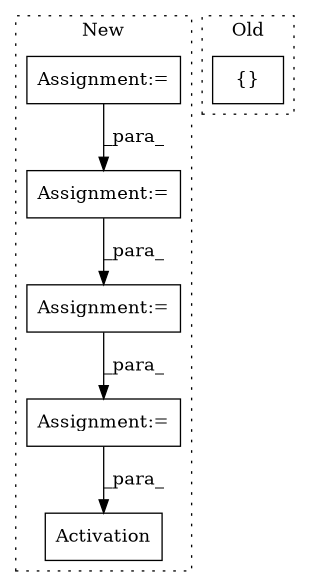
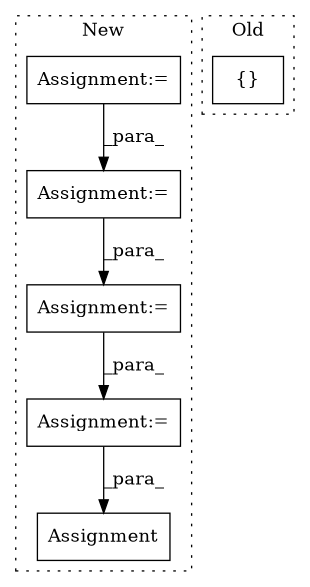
(104, 537) -> (104, 537)
